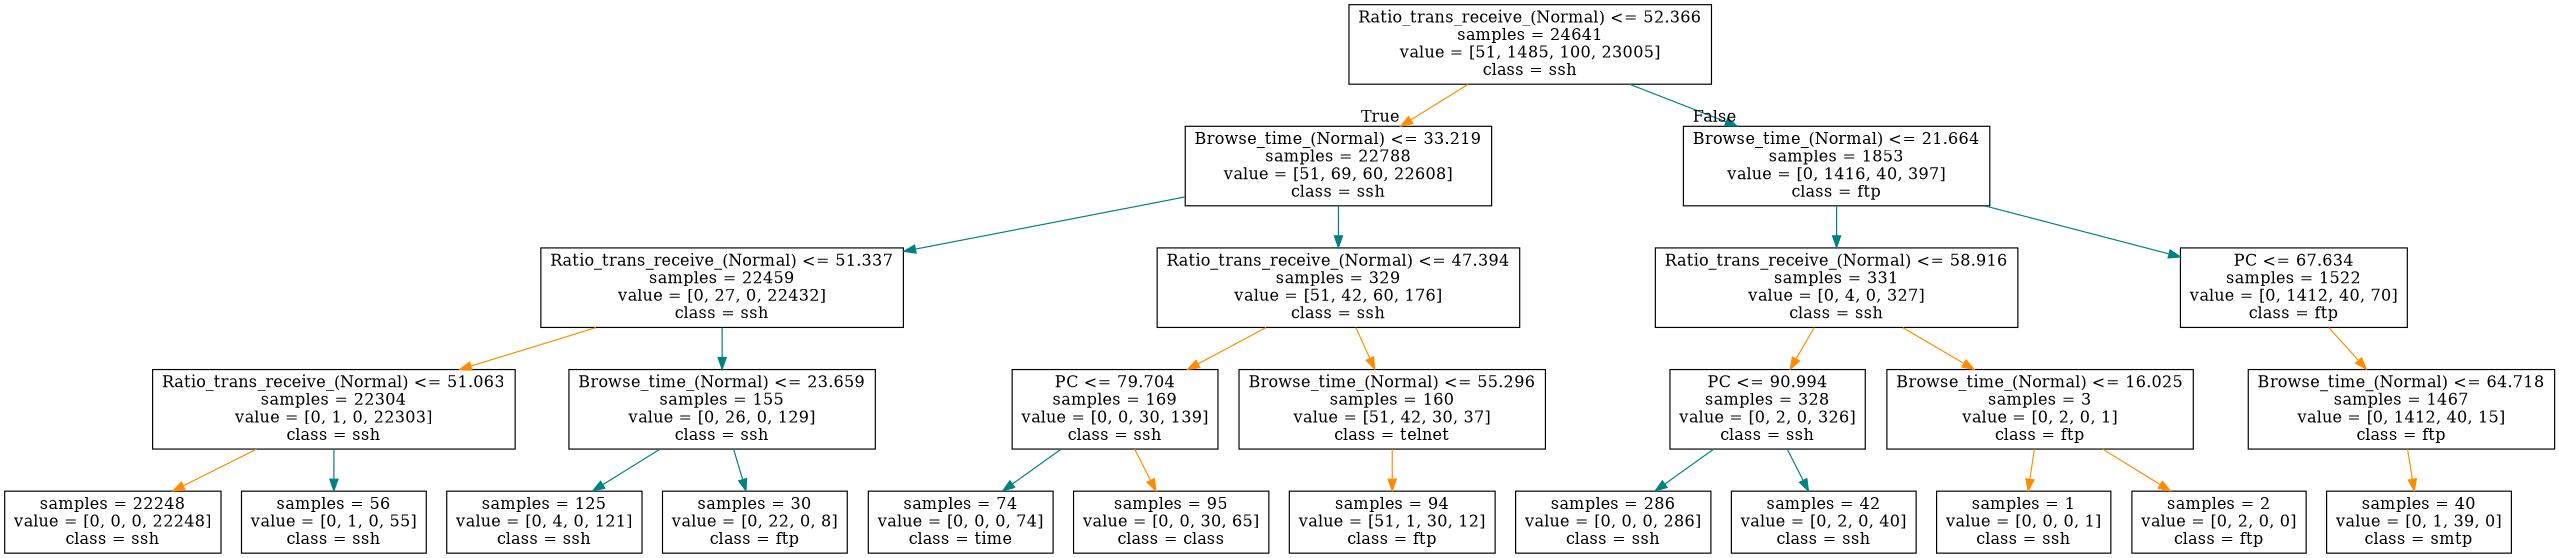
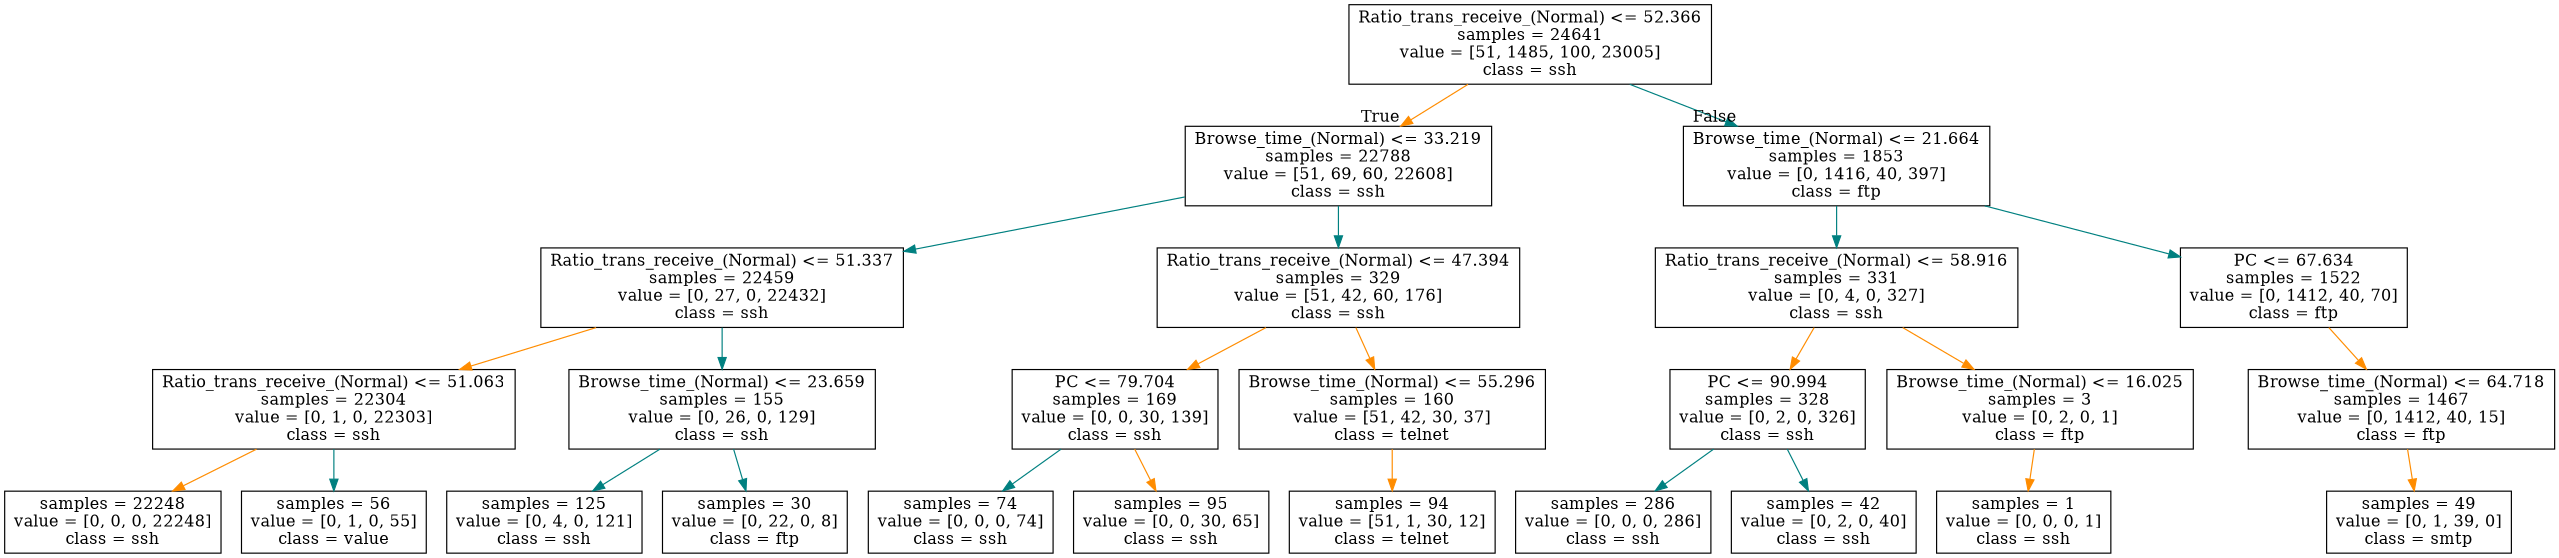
(334, 522) -> (334, 522)
(961, 522) -> (961, 522)
(1171, 522) -> (1171, 522)
(1392, 522) -> (1392, 522)
(2219, 522) -> none
(2419, 522) -> (2419, 522)
